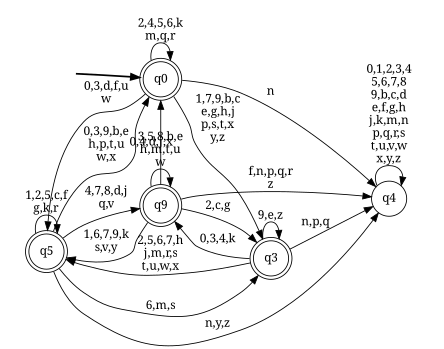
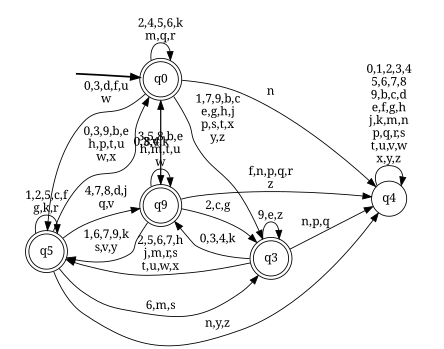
none -> (161, 138)
(152, 142) -> (152, 142)
